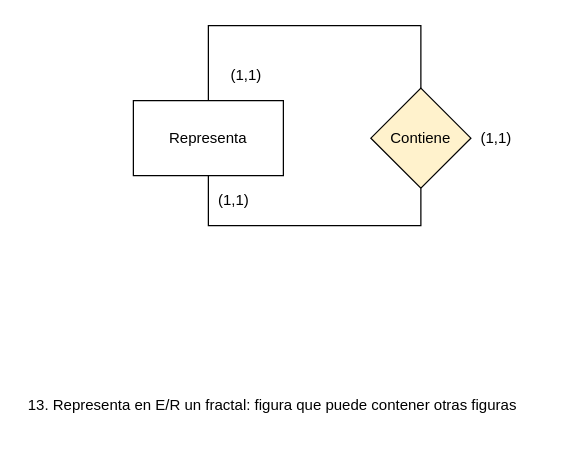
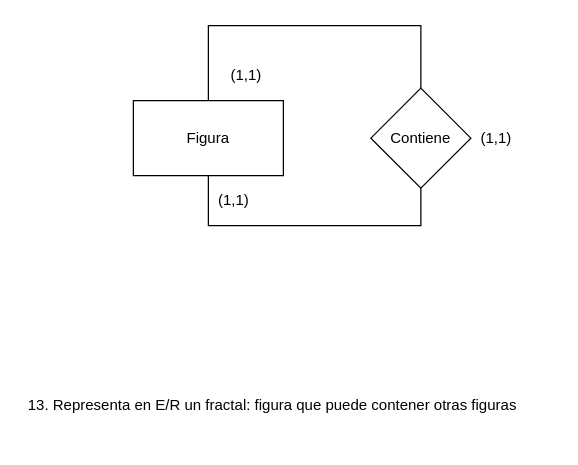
(208, 138) -> (208, 138)
(421, 138) -> (421, 138)
